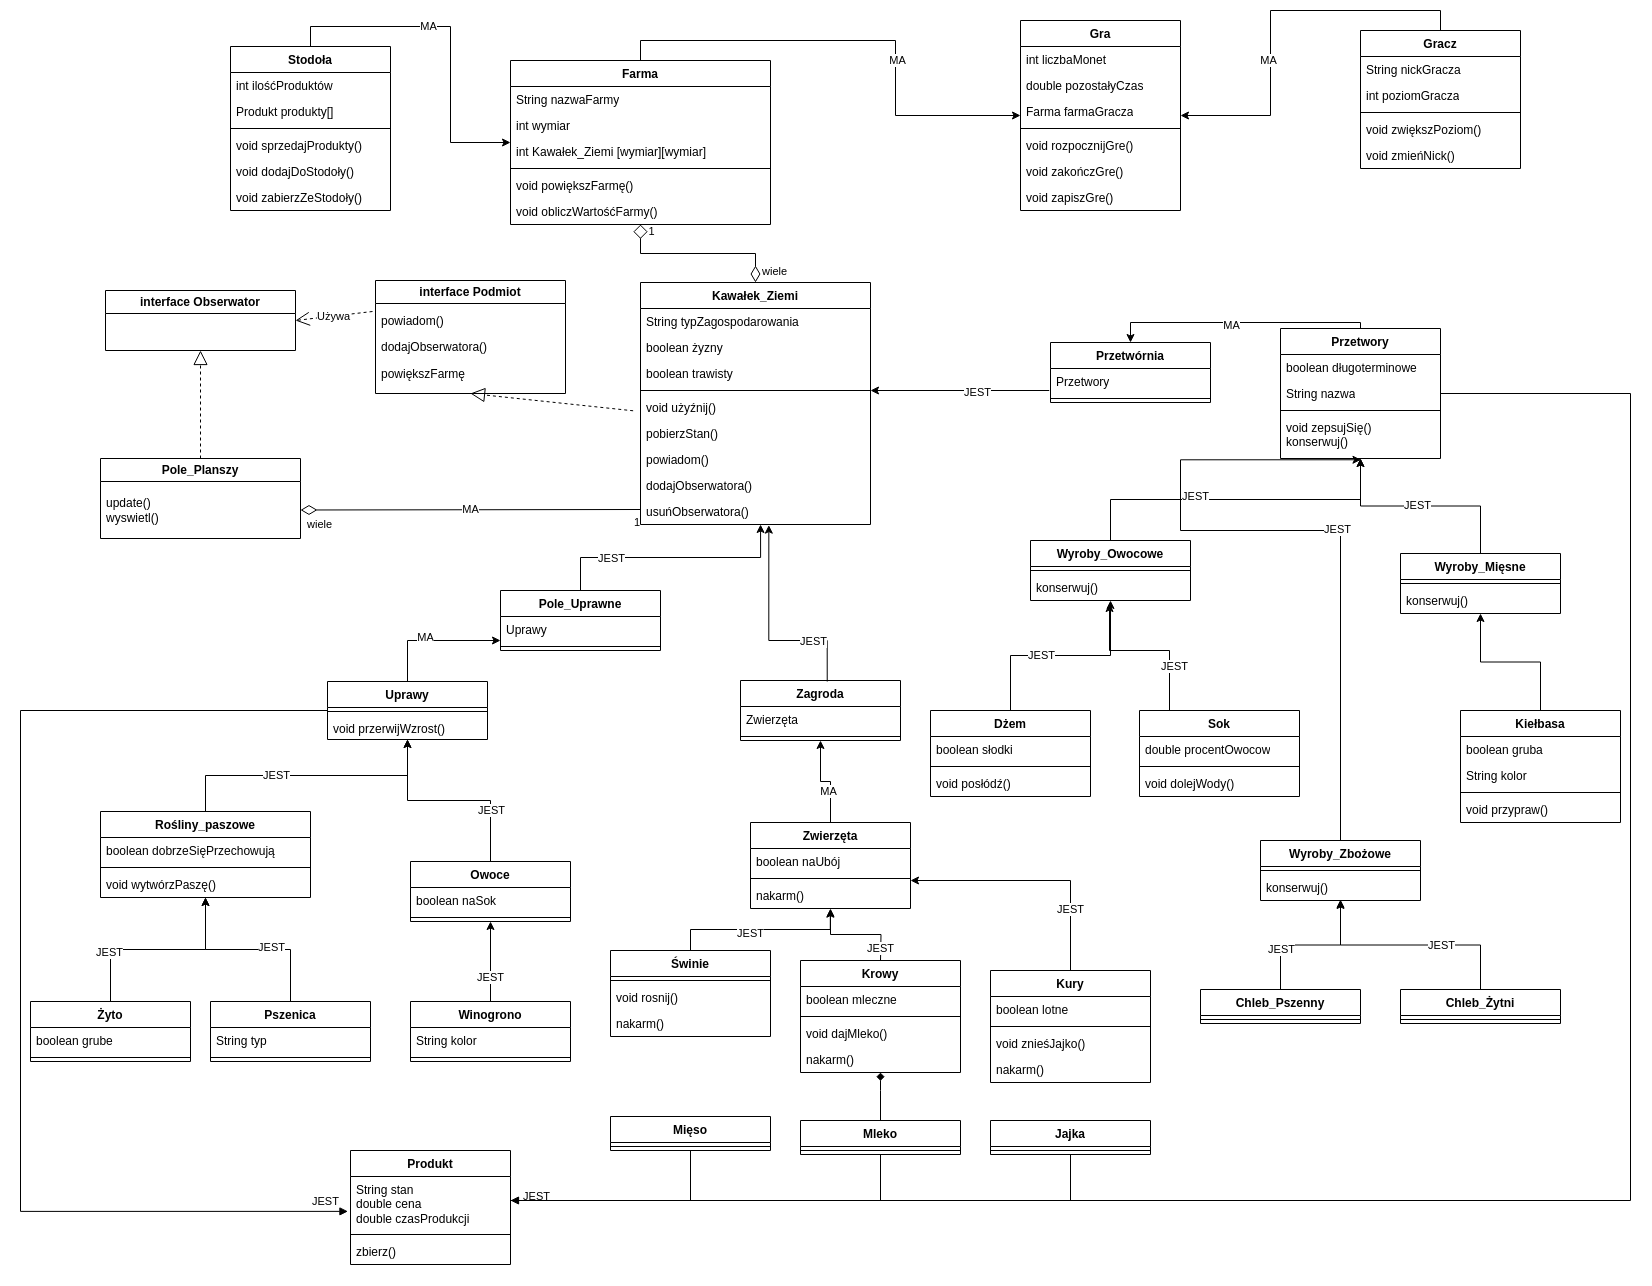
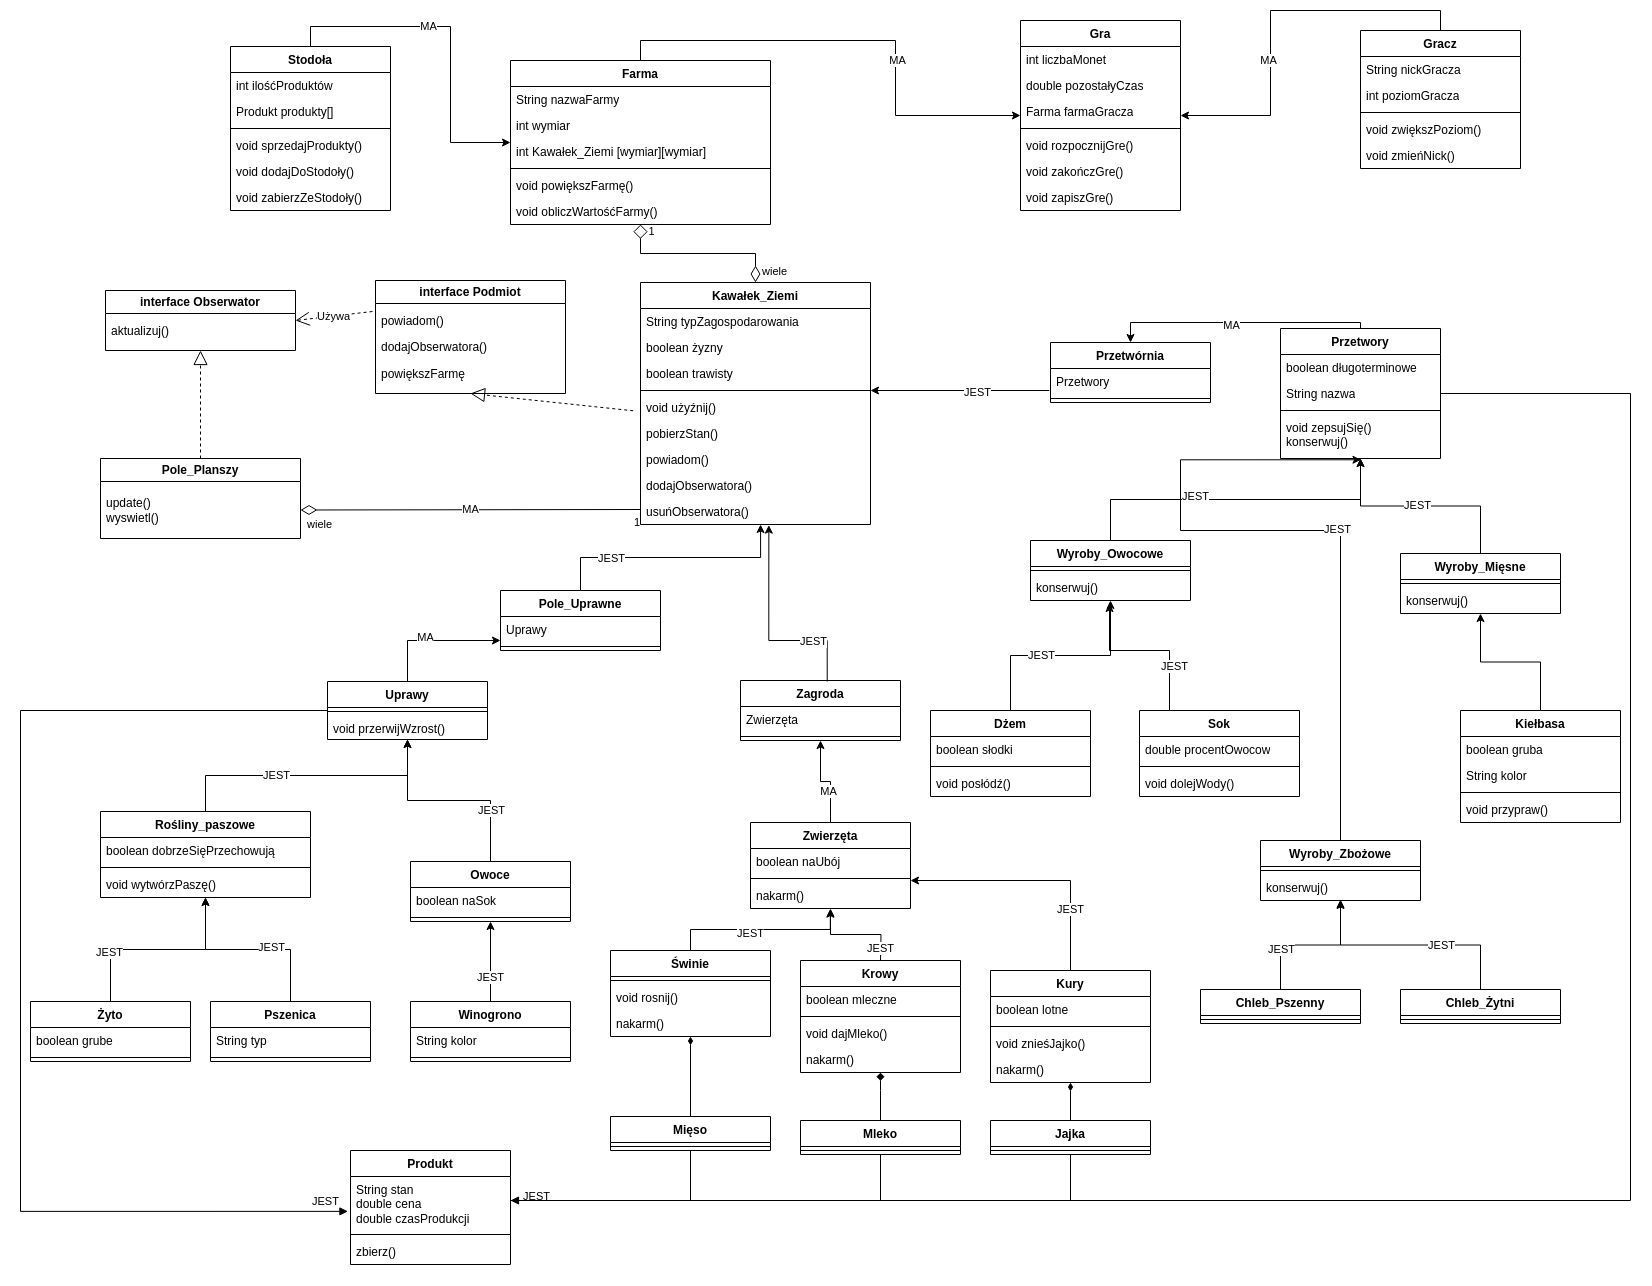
none -> (201, 331)
none -> (691, 1080)
none -> (1071, 1104)
